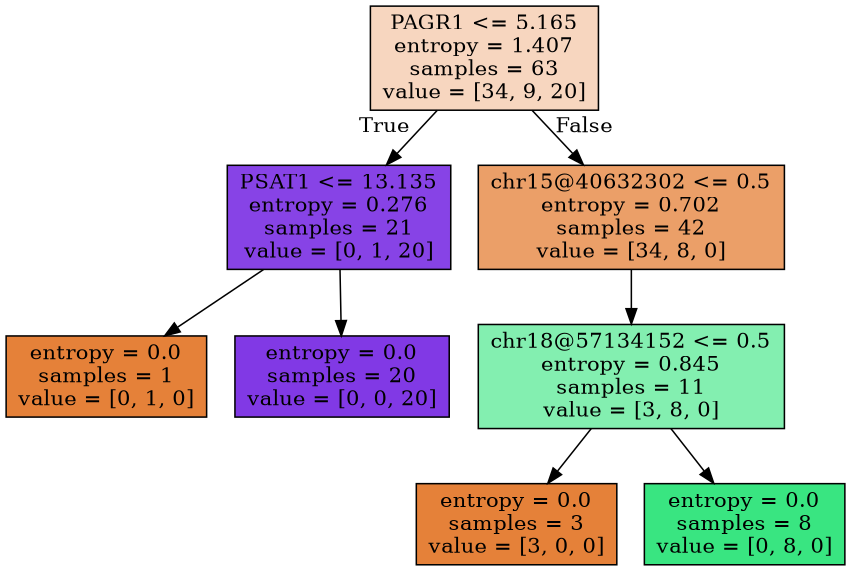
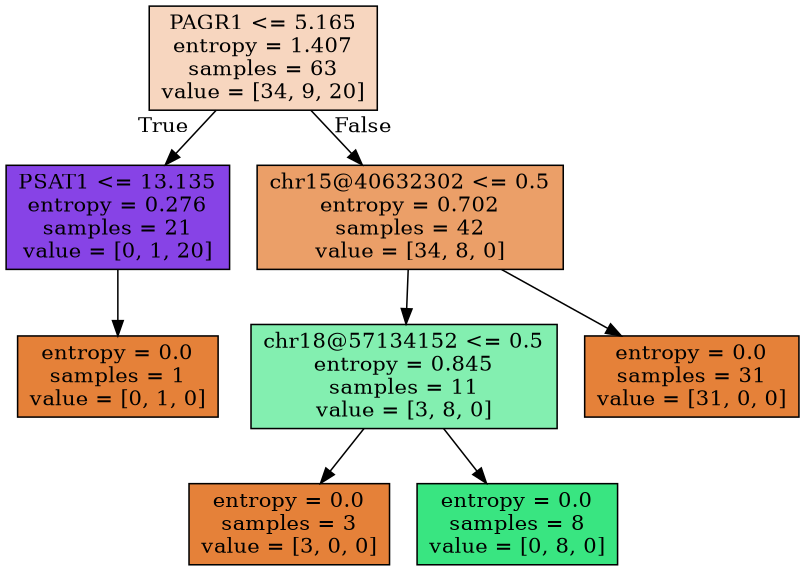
(342, 377) -> none
none -> (692, 377)
